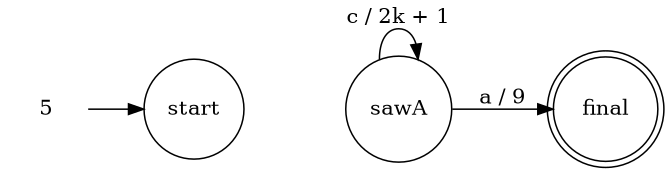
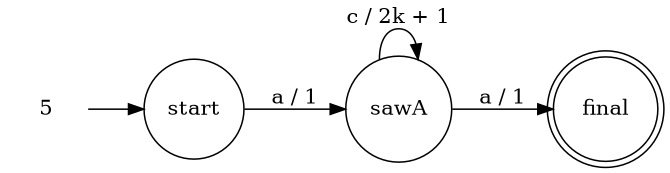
(503, 98) -> (503, 98)
none -> (287, 109)
